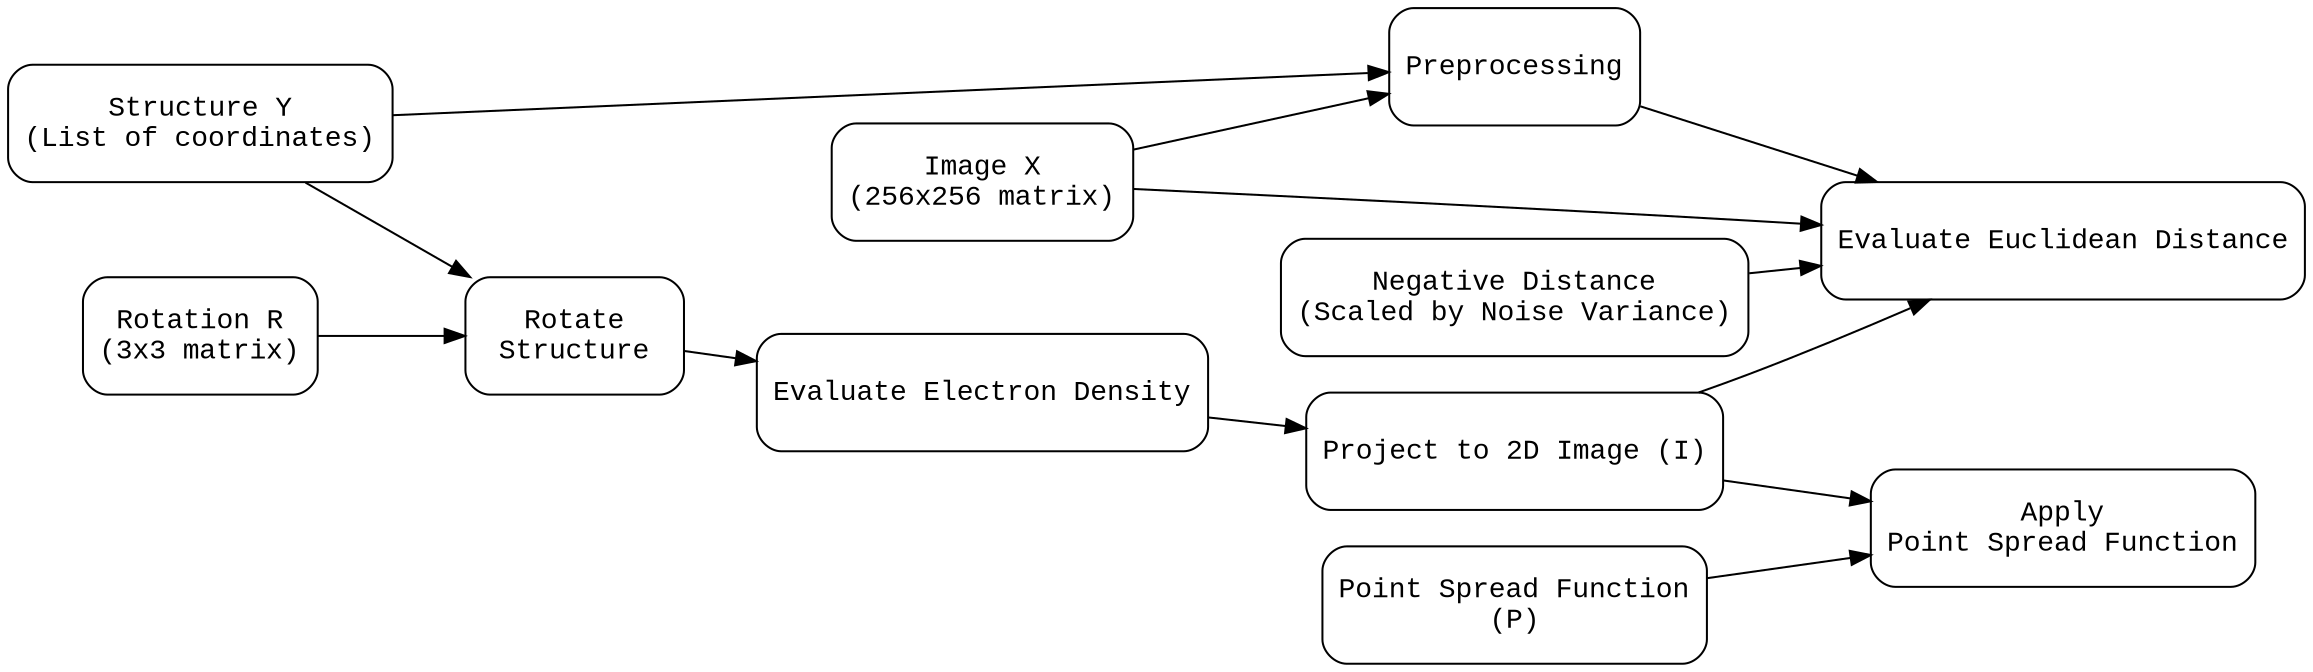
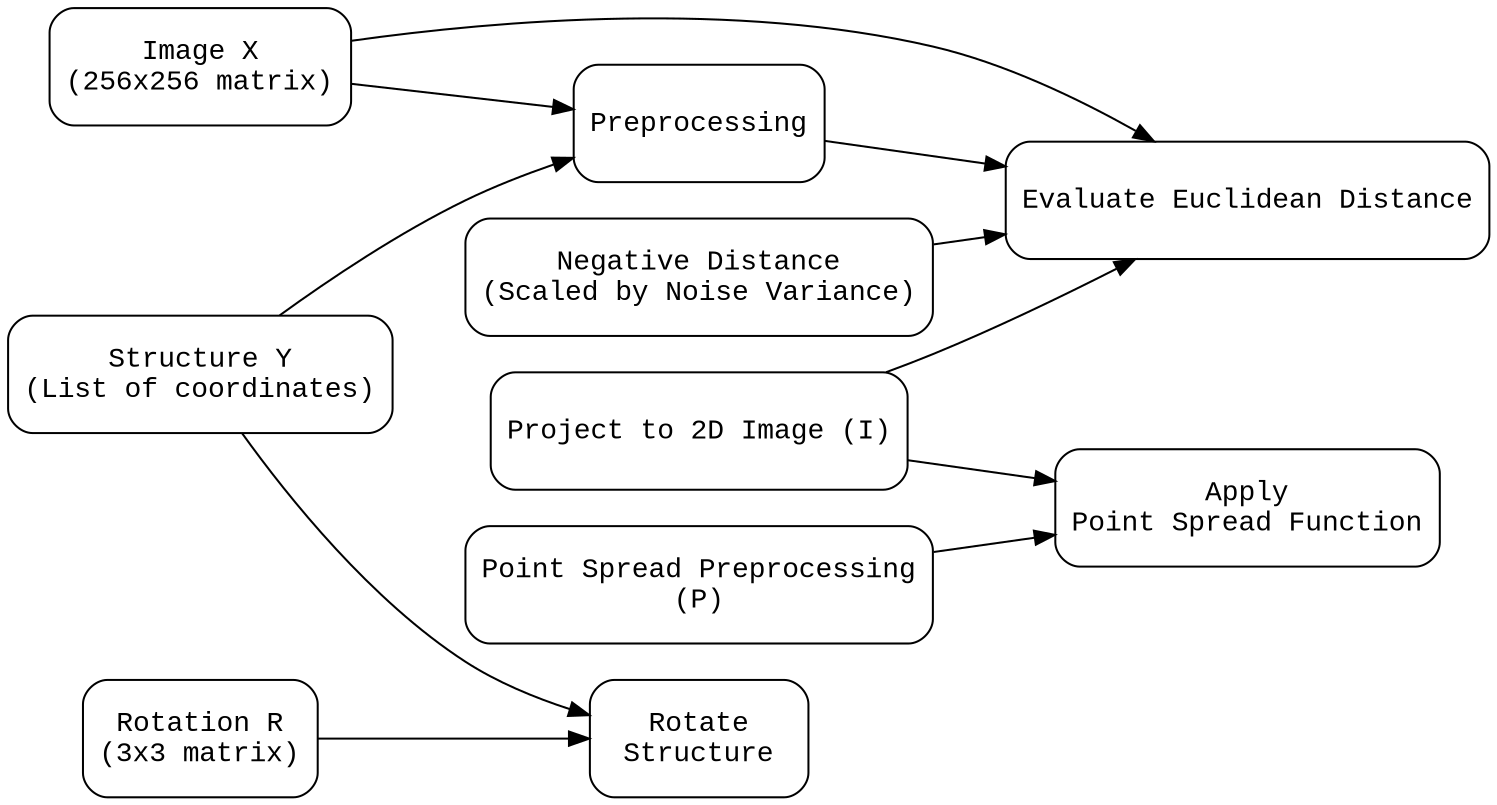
(982, 393) -> none
(1515, 605) -> (699, 585)
